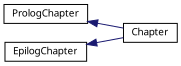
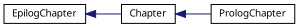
(111, 26) -> (198, 14)
